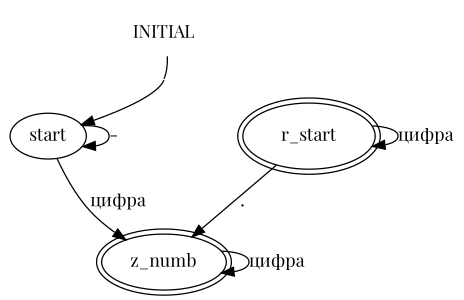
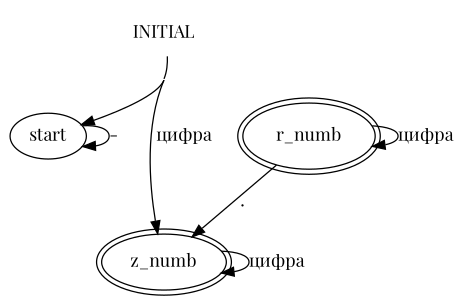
(309, 136) -> (309, 136)
(81, 200) -> (150, 150)
